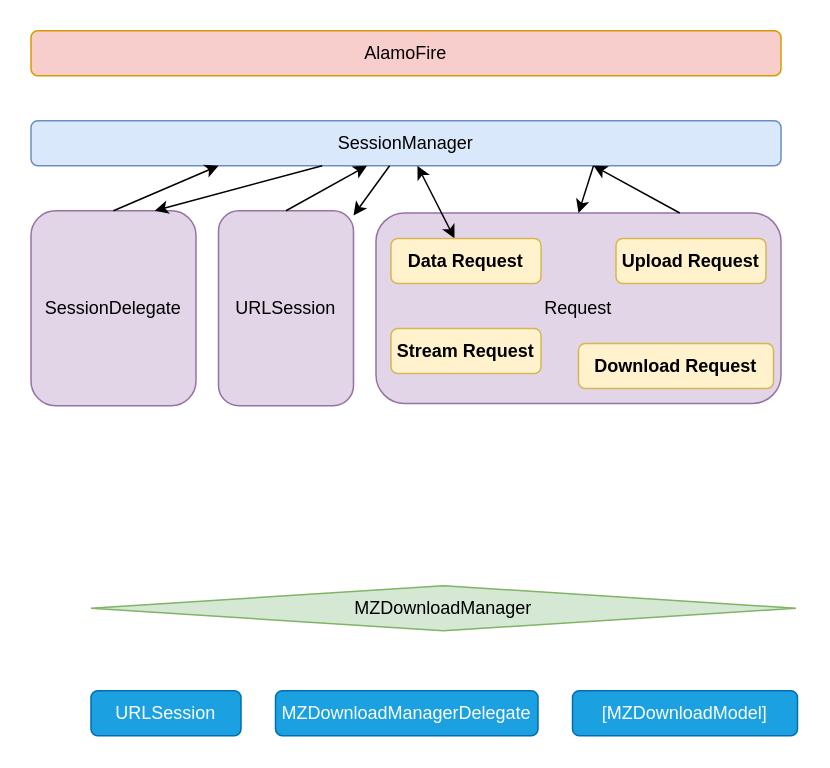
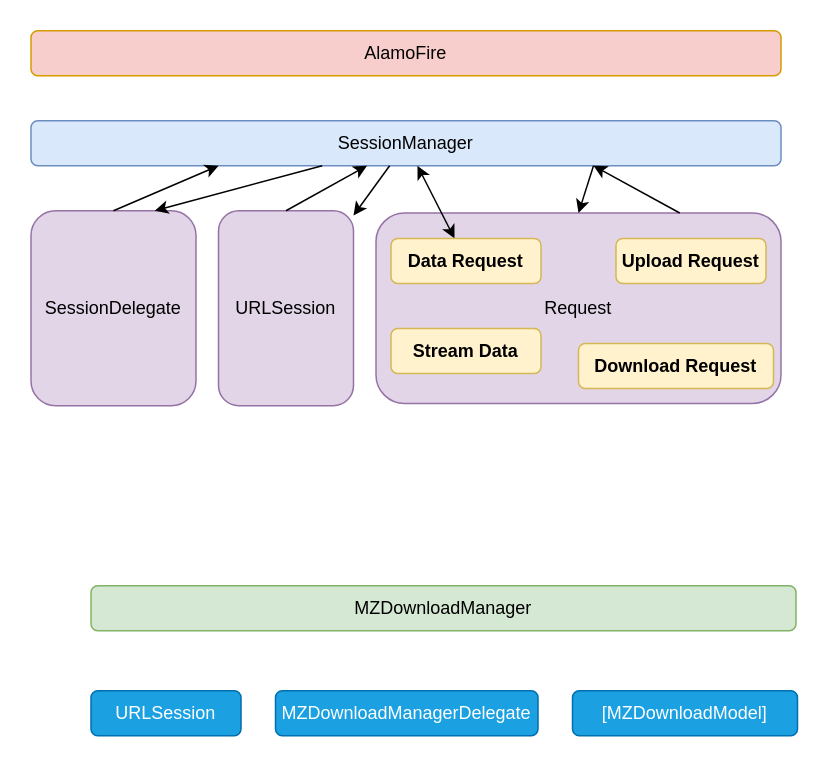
(466, 352) -> (466, 352)
(443, 608) -> (443, 608)
